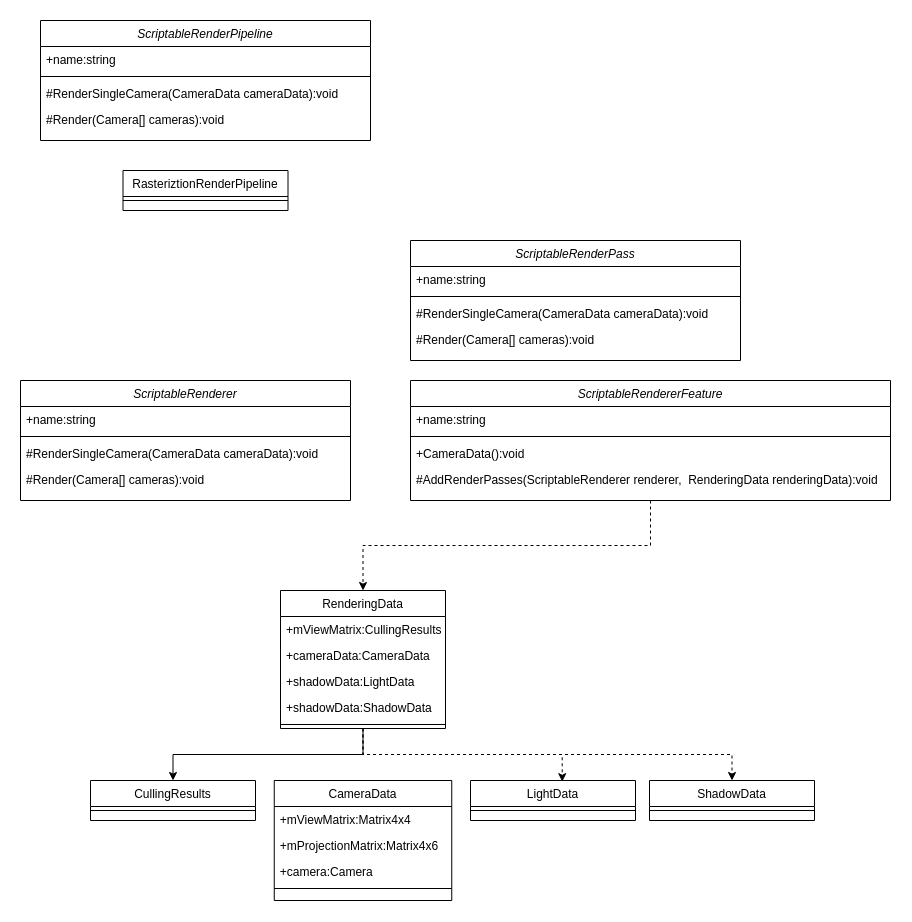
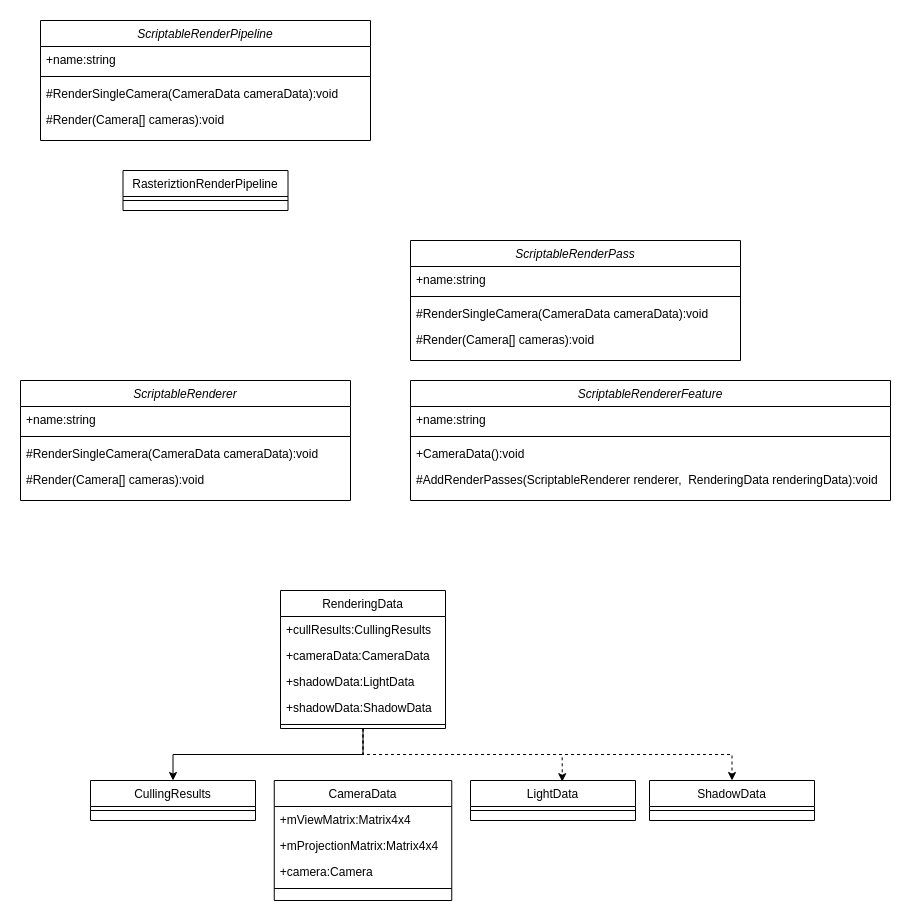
(510, 546) -> none
(366, 630) -> (364, 630)
(368, 846) -> (368, 846)
